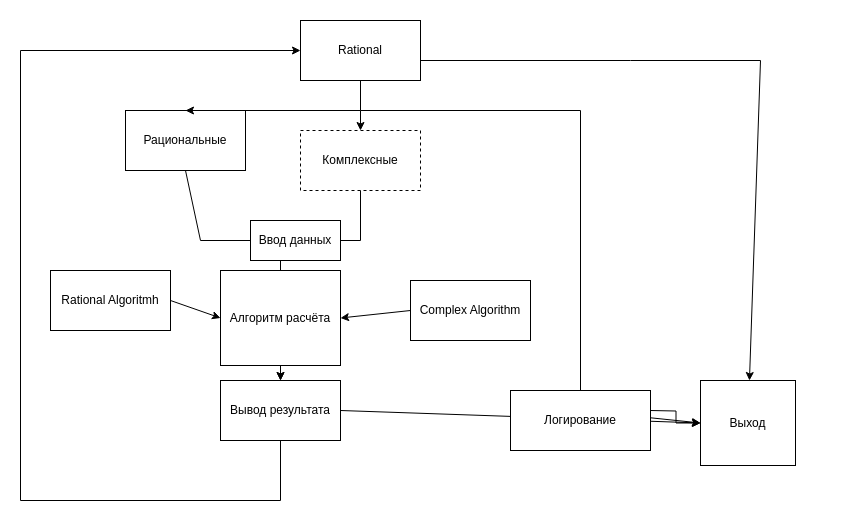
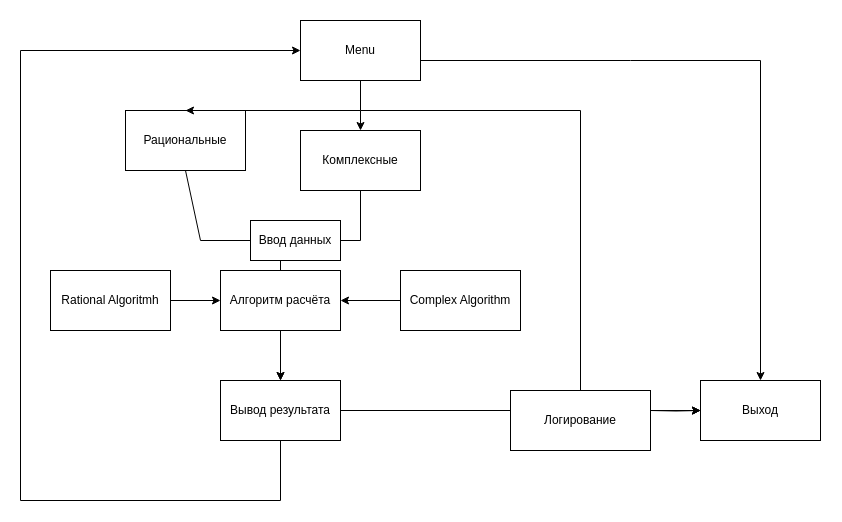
(361, 51) -> (361, 51)
(361, 161) -> (361, 161)
(471, 311) -> (461, 301)
(281, 318) -> (281, 301)
(748, 423) -> (761, 411)
